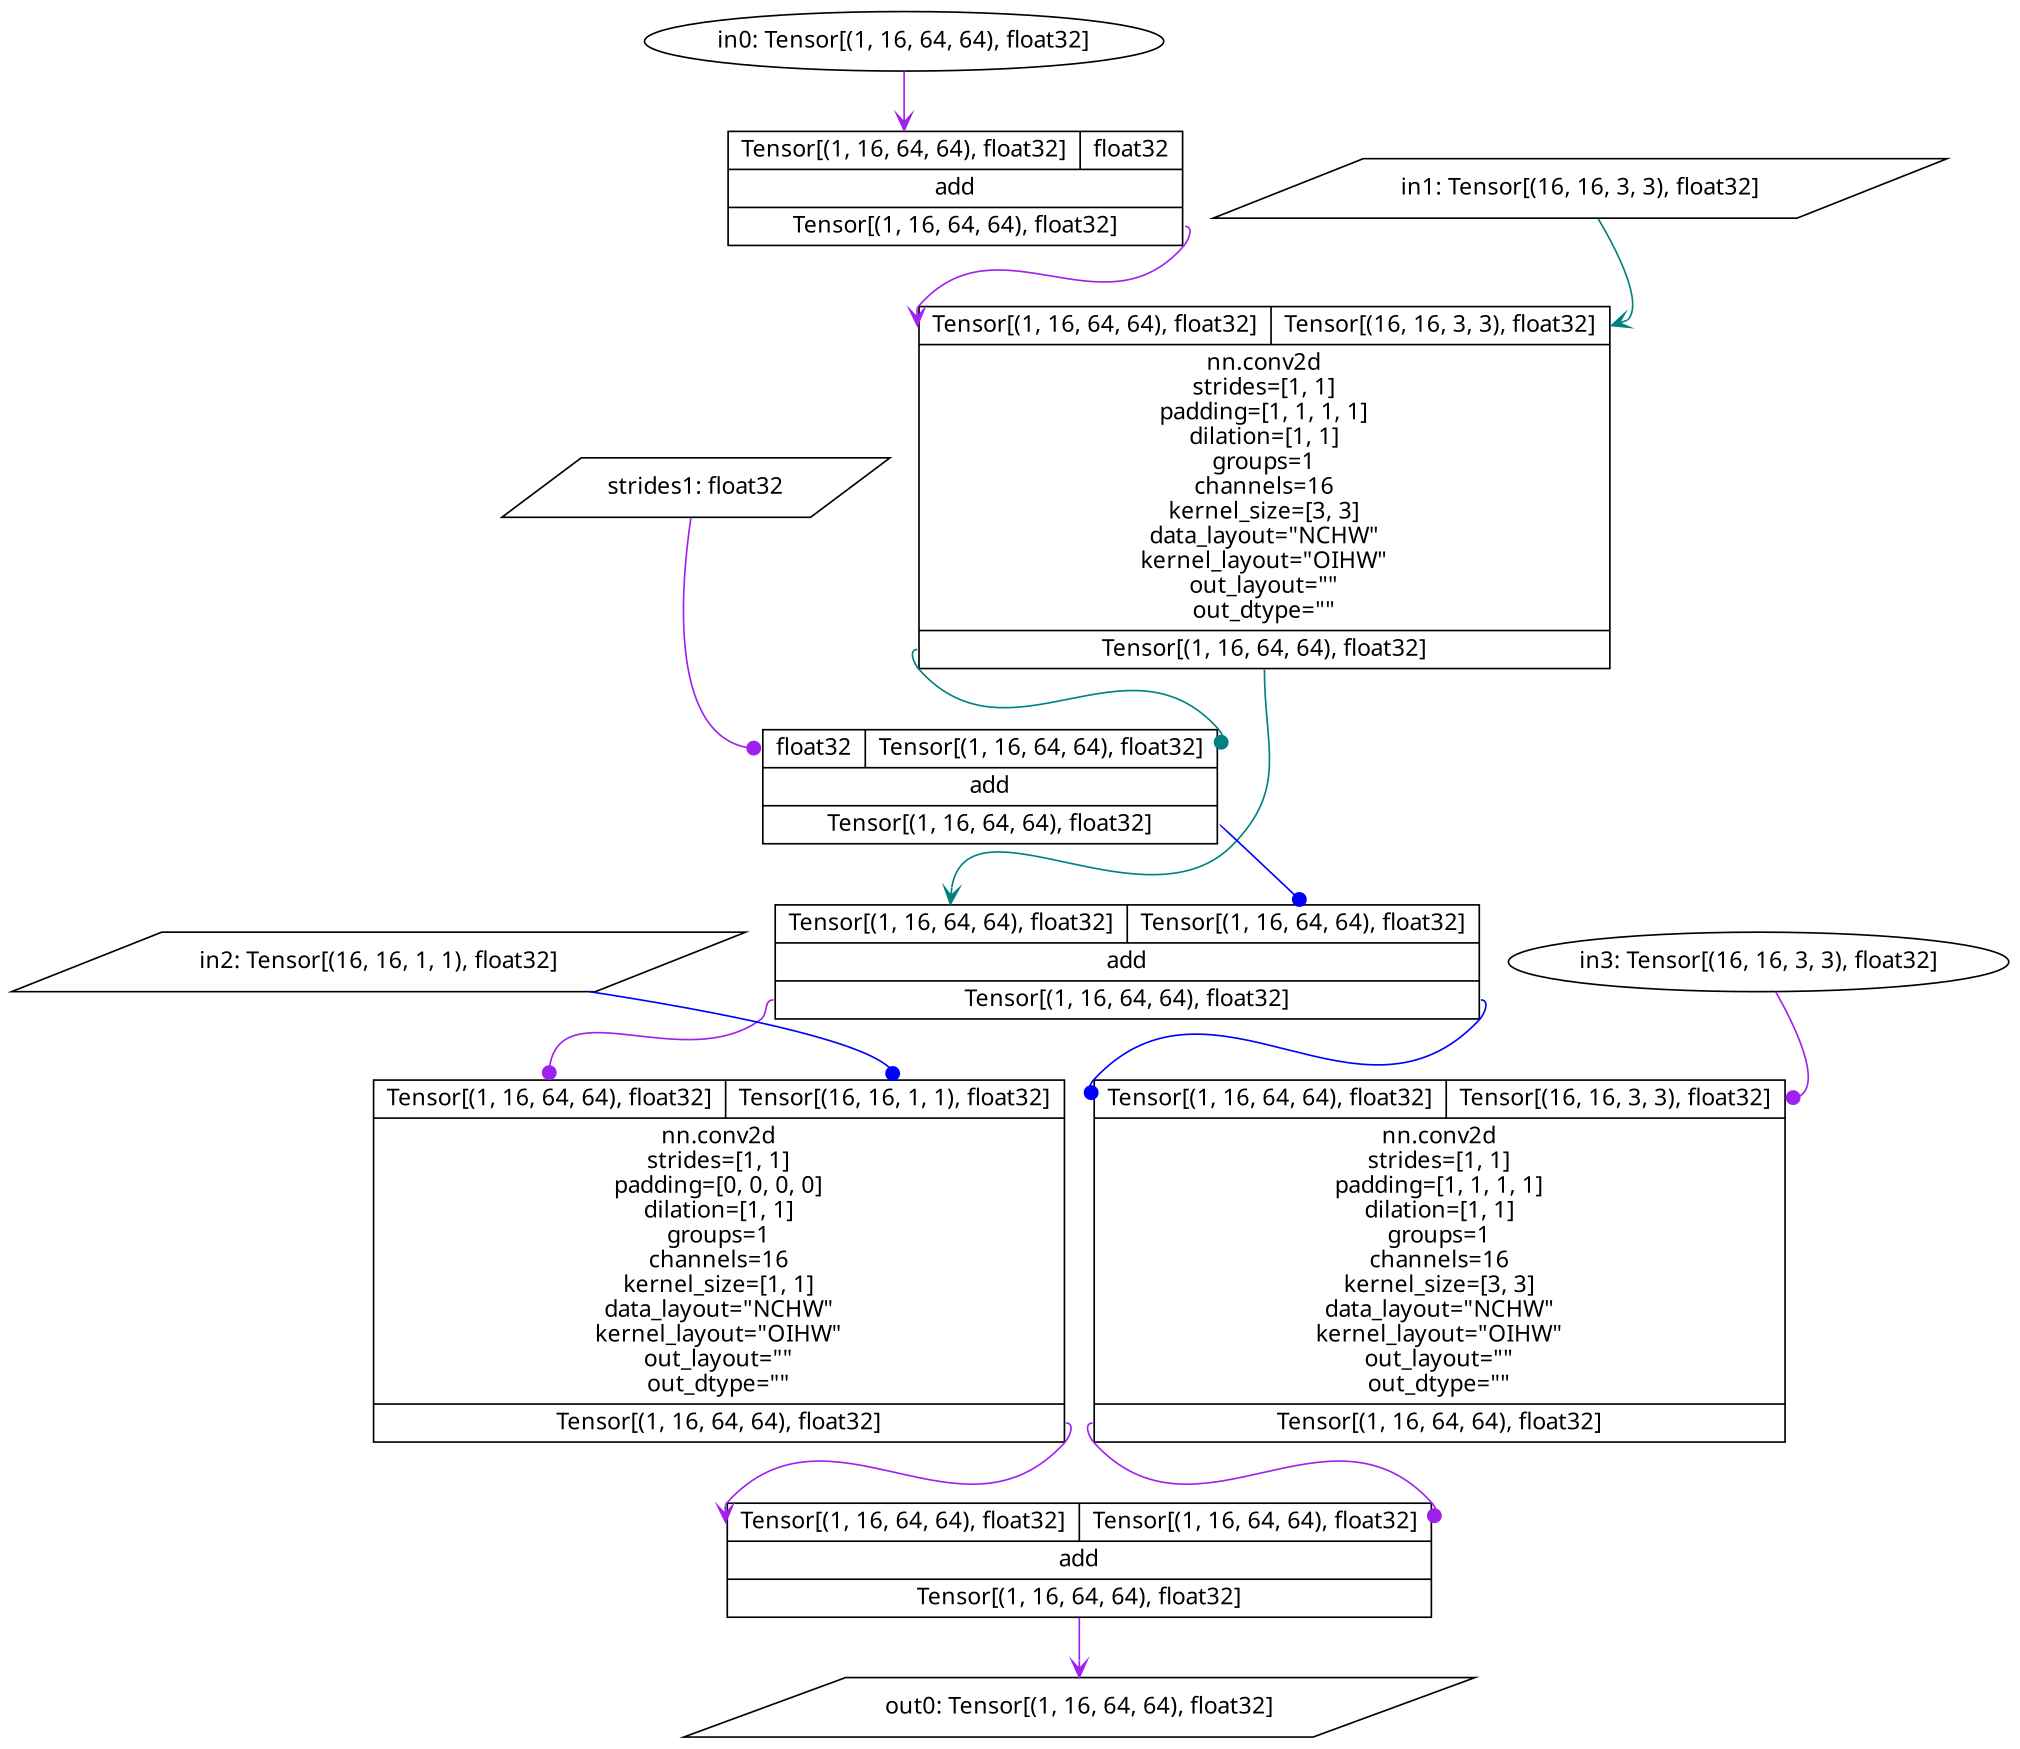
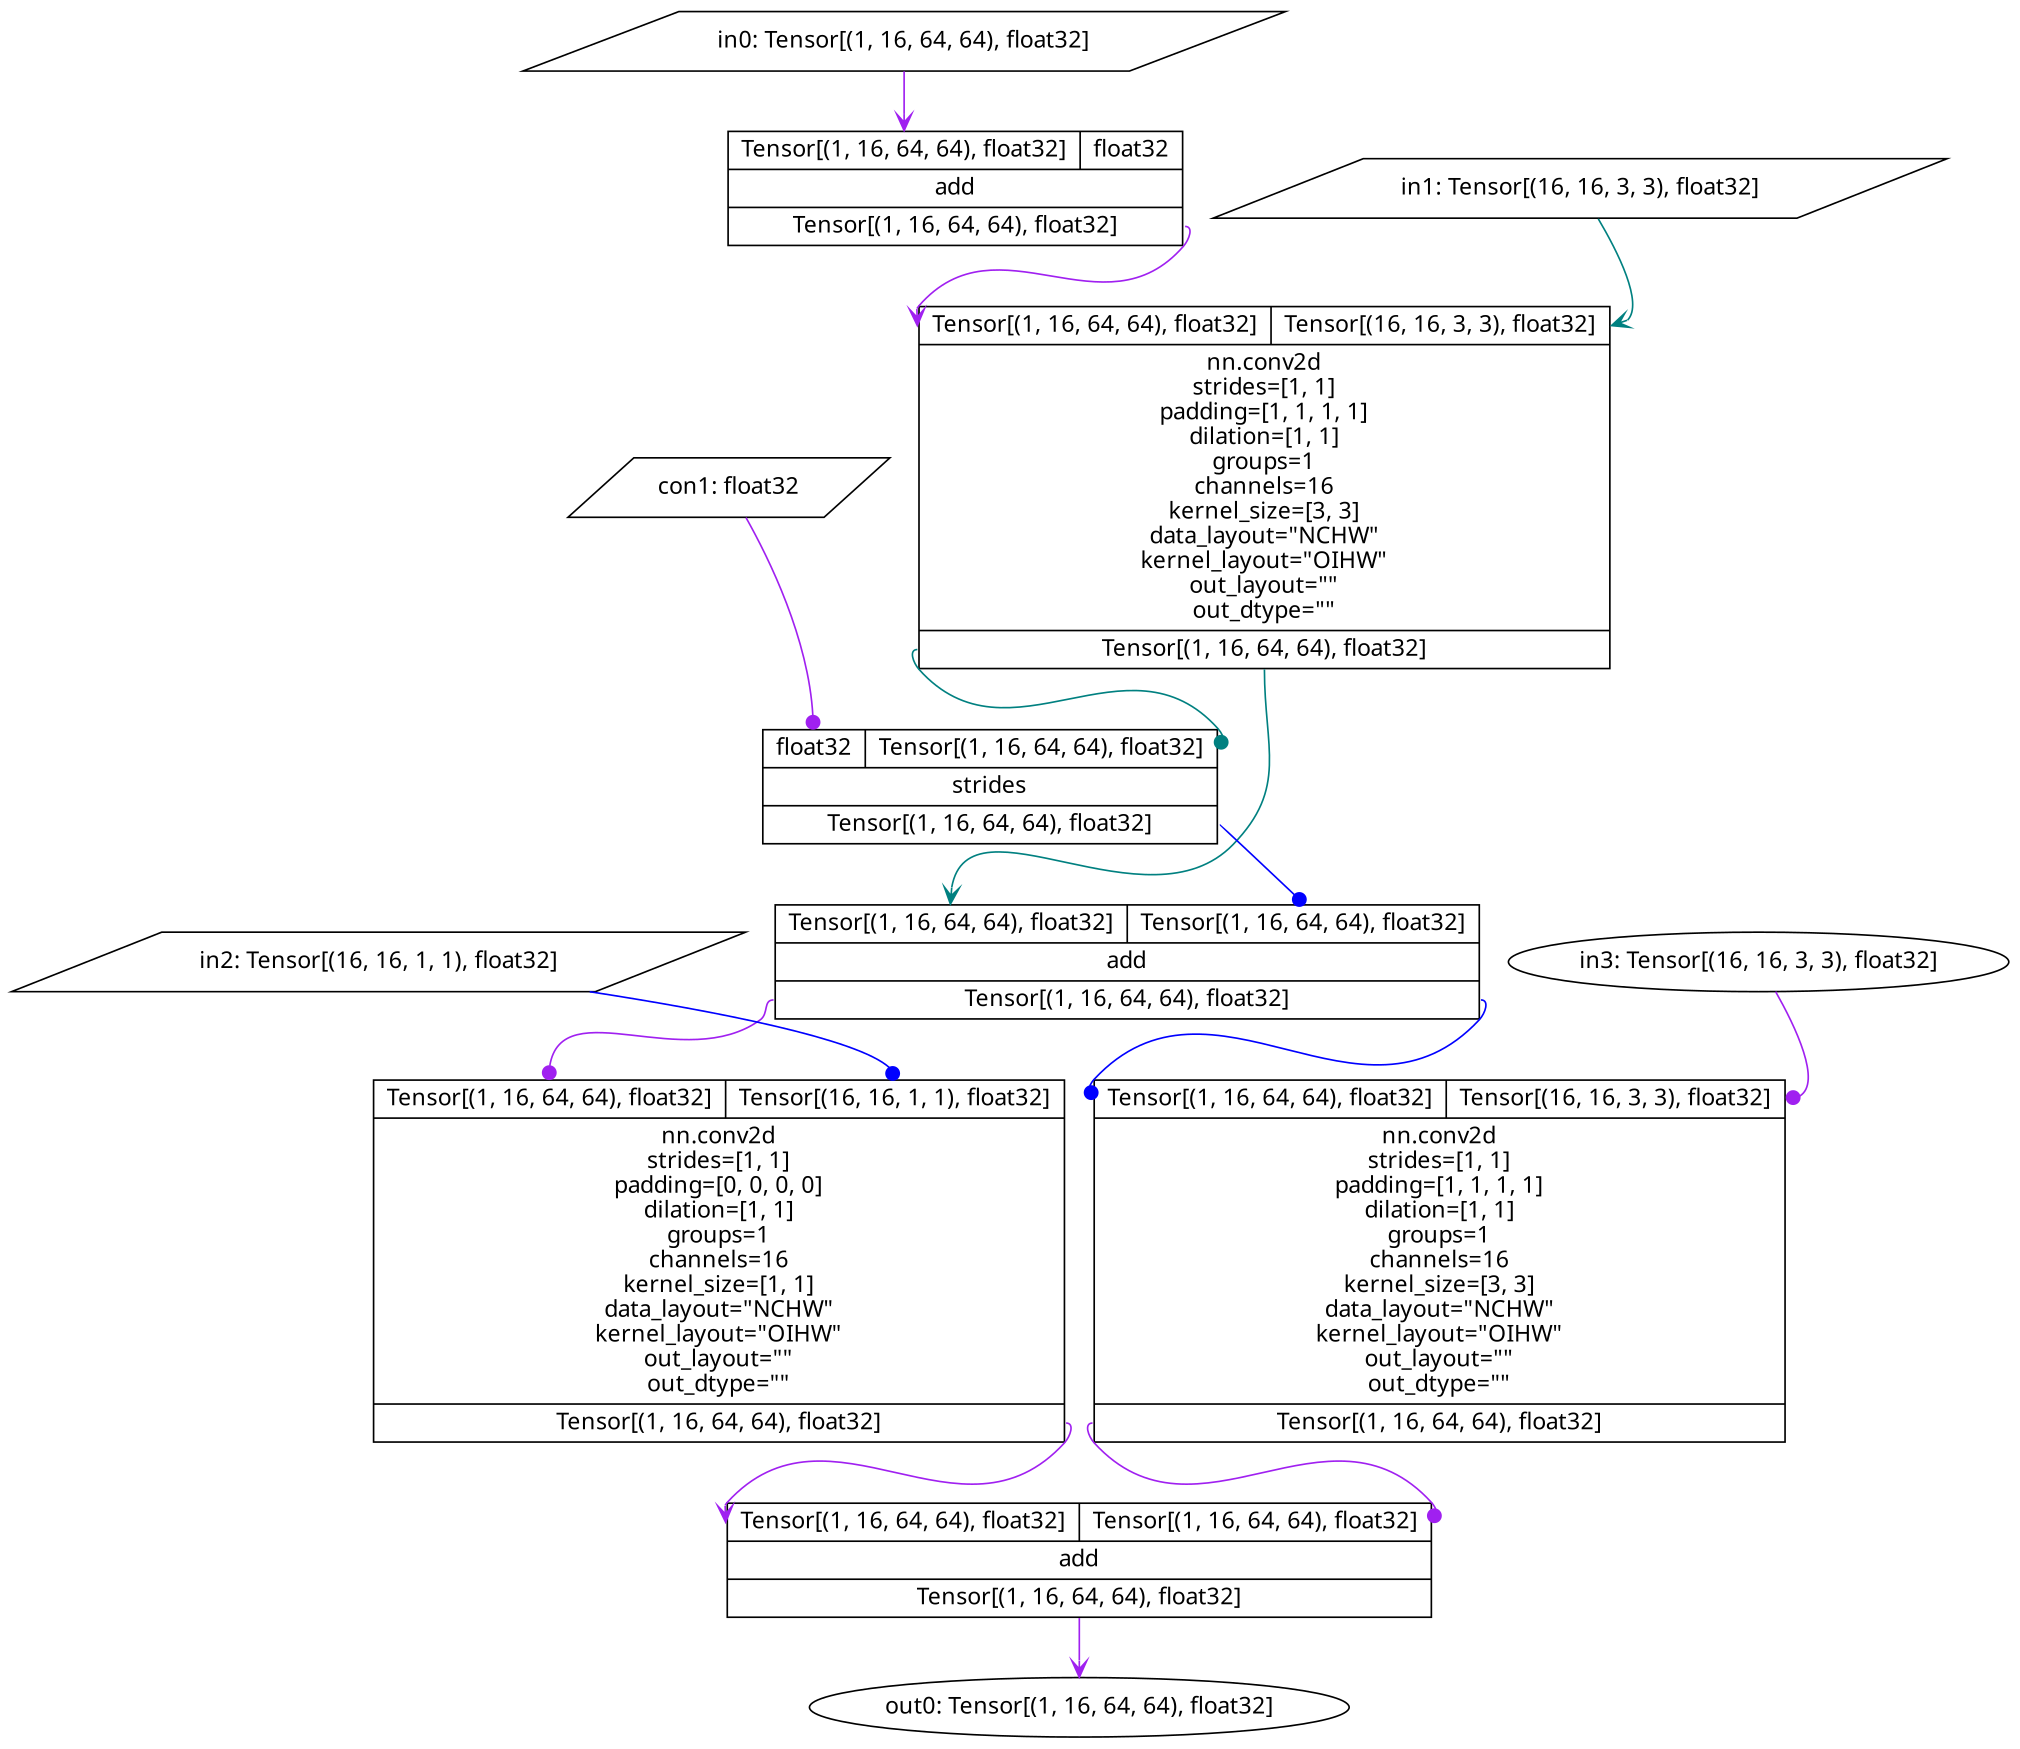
(904, 41) -> (904, 41)
(696, 488) -> (729, 488)
(990, 786) -> (990, 786)
(1079, 1707) -> (1079, 1707)
